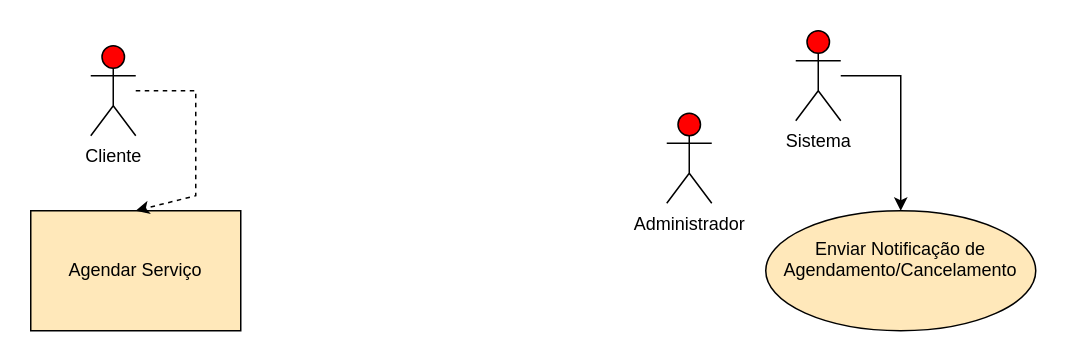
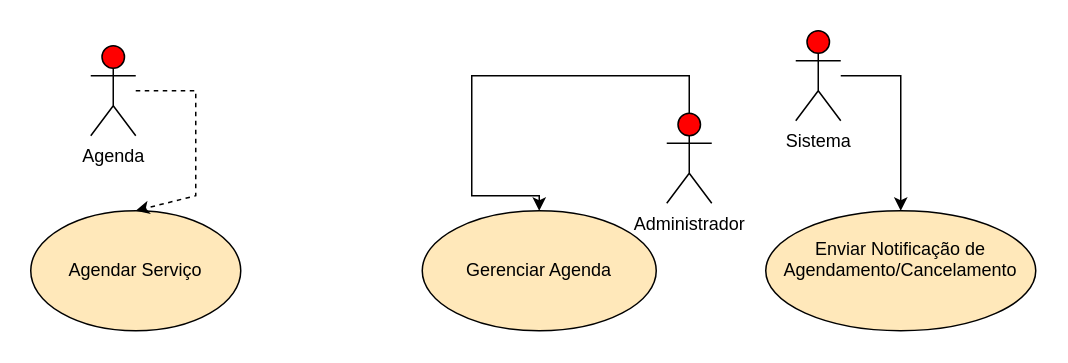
none -> (503, 76)
(114, 157) -> (114, 157)
(136, 271) -> (136, 271)
none -> (539, 271)
